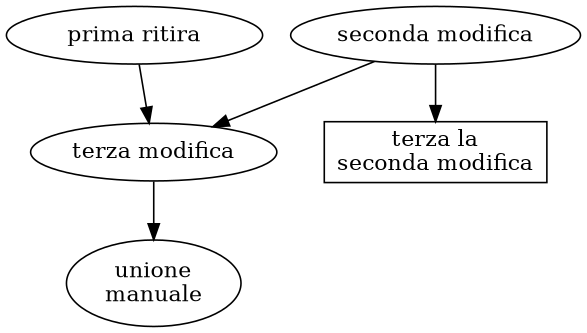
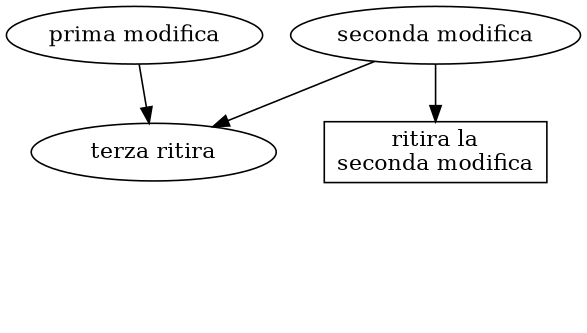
(135, 35) -> (135, 35)
(154, 152) -> (154, 152)
(436, 152) -> (436, 152)
(154, 283) -> none
